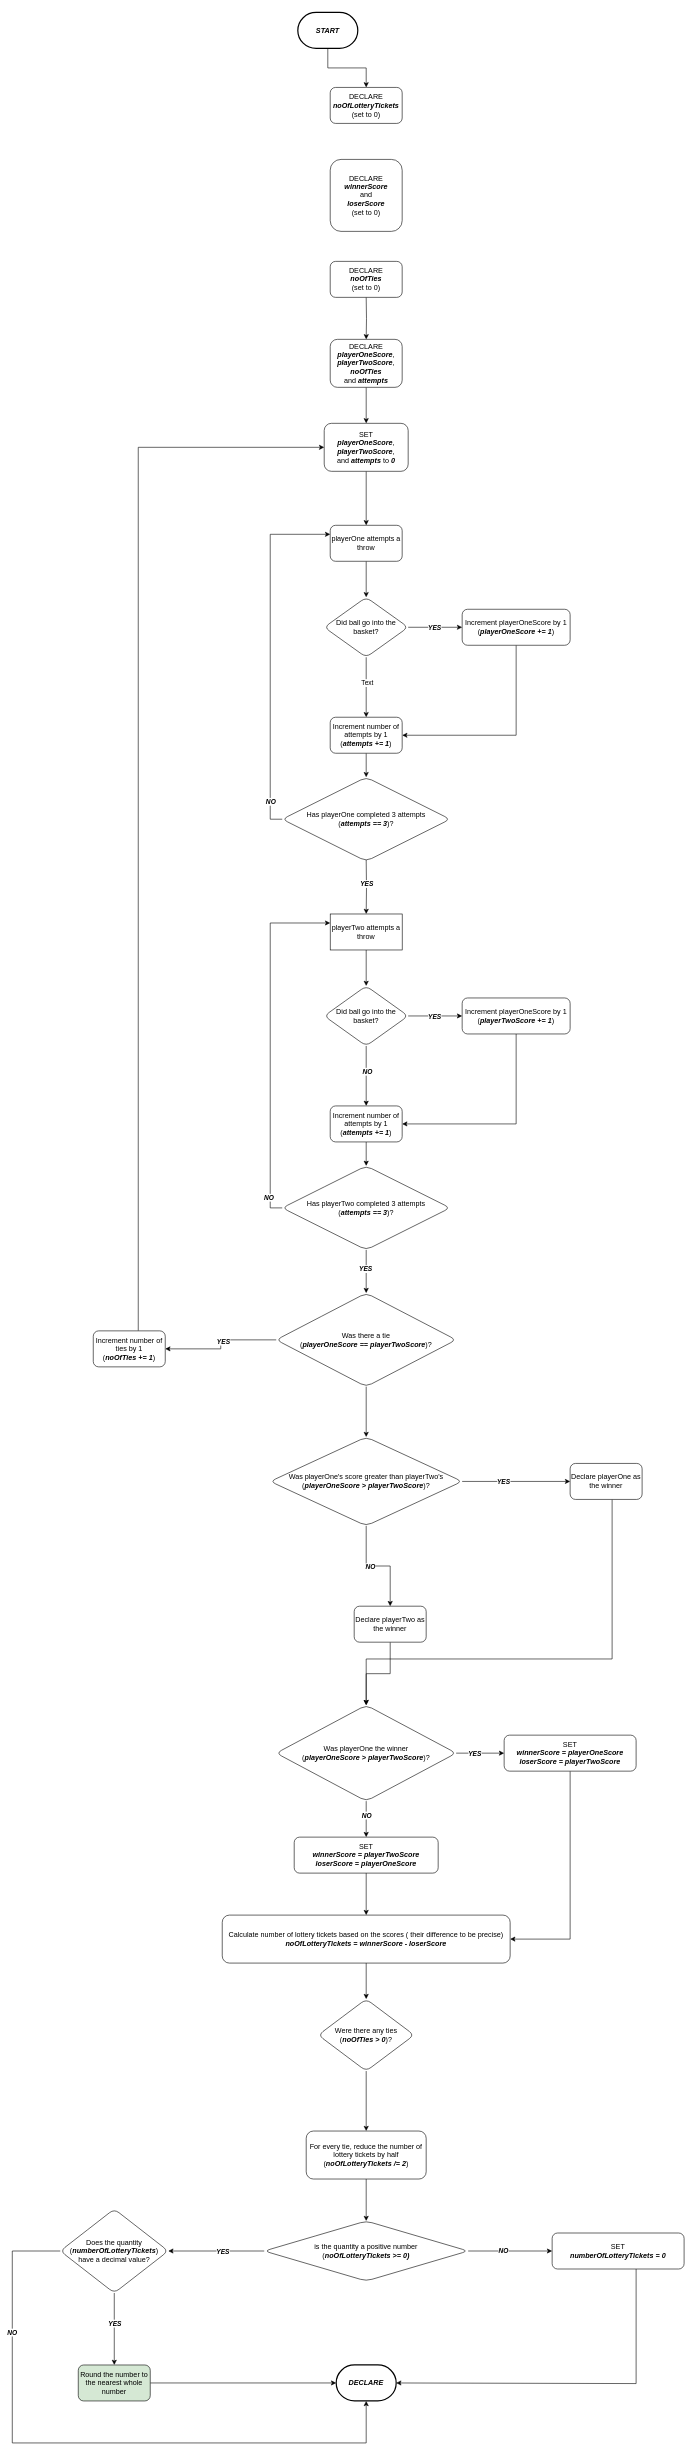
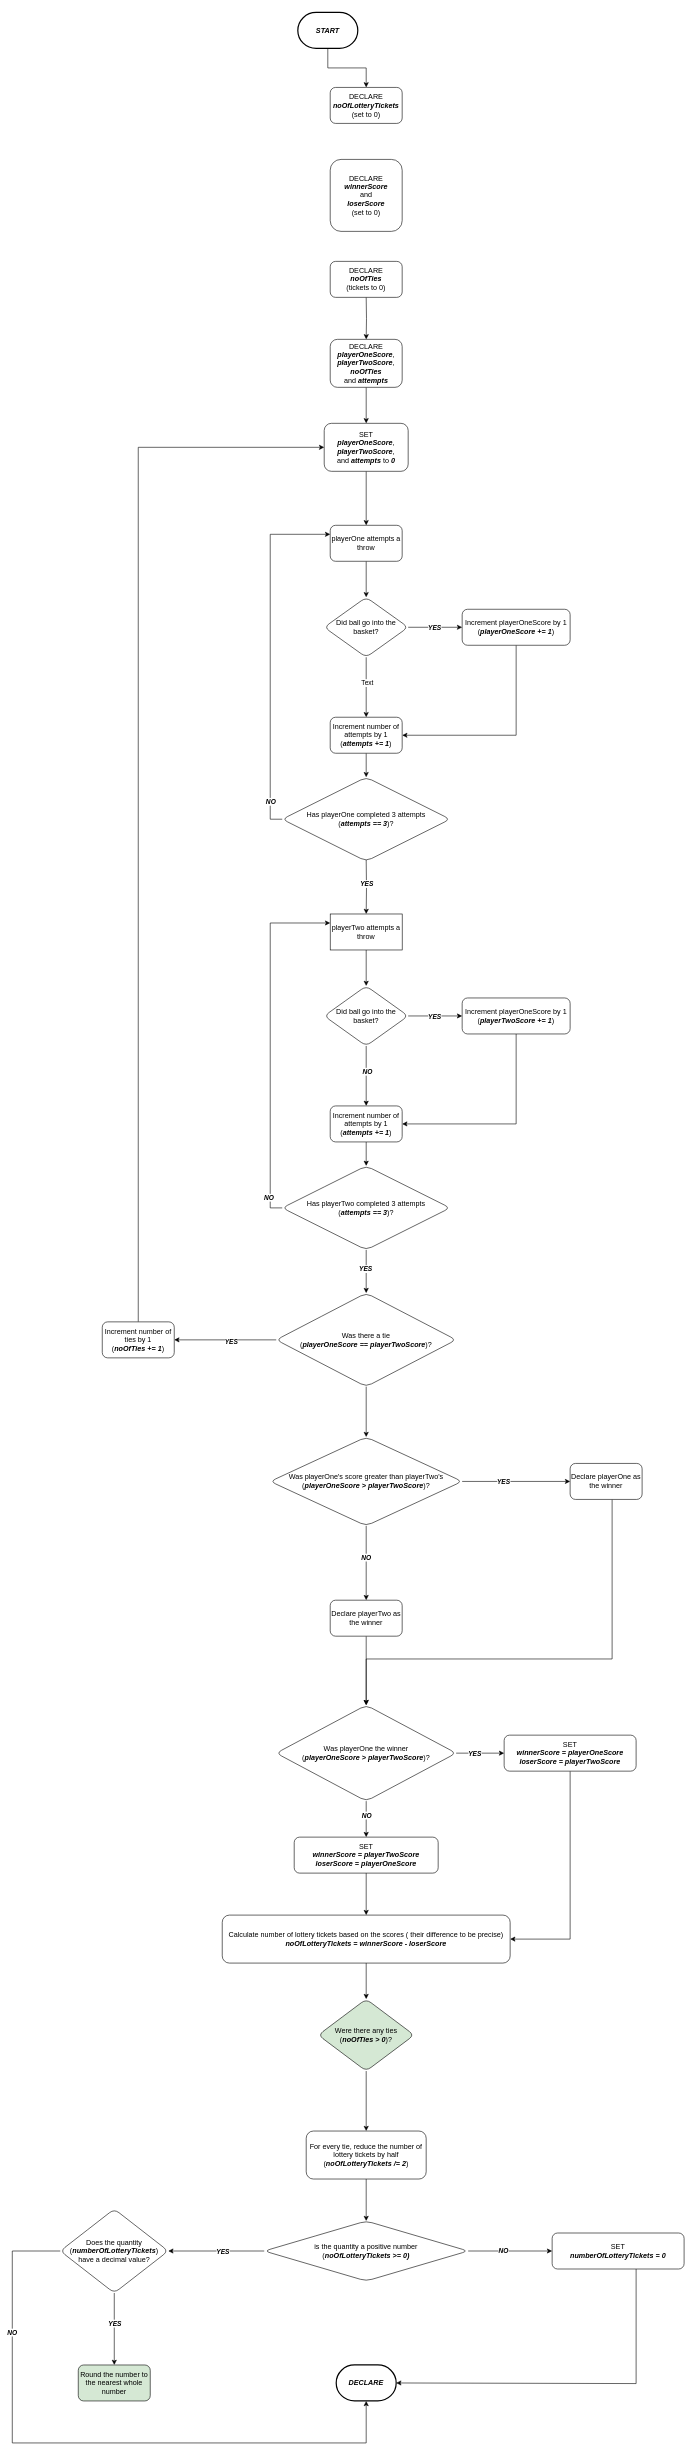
(366, 279) -> (366, 279)
(129, 1349) -> (138, 1340)
(390, 1625) -> (366, 1619)
(366, 2036) -> (366, 2036)
(330, 2384) -> none
